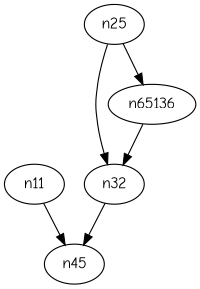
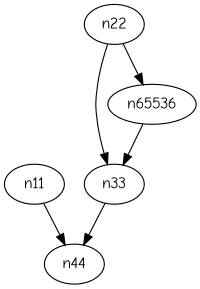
(114, 24) -> (114, 24)
(152, 104) -> (152, 104)
(114, 184) -> (114, 184)
(74, 264) -> (74, 264)
